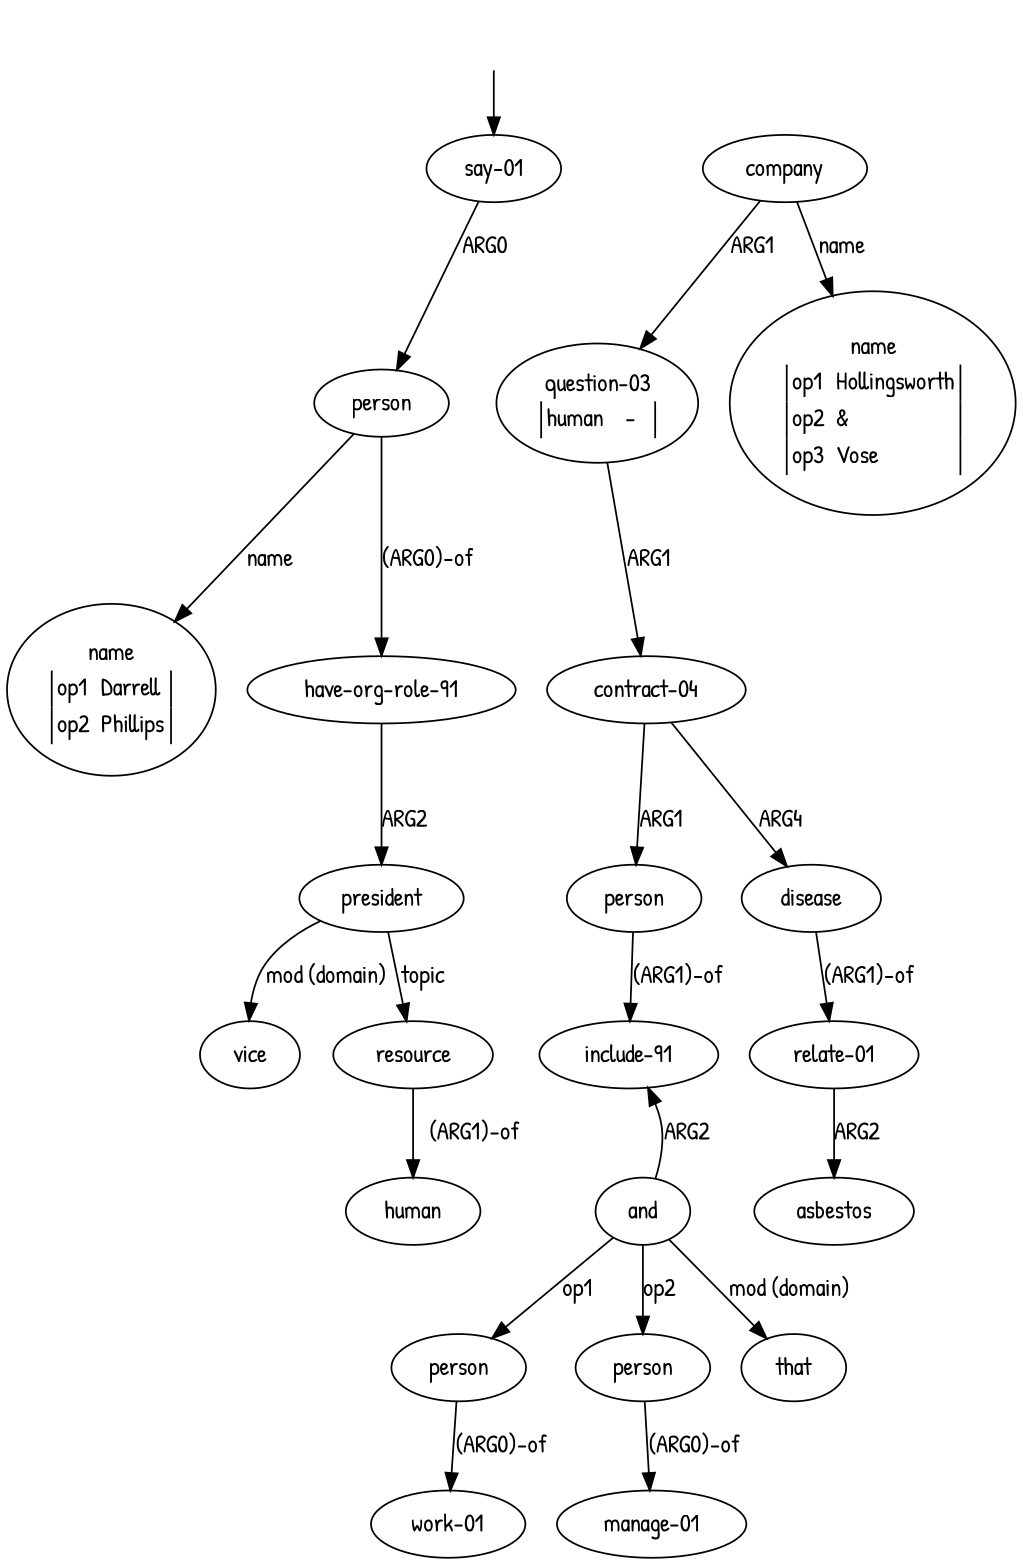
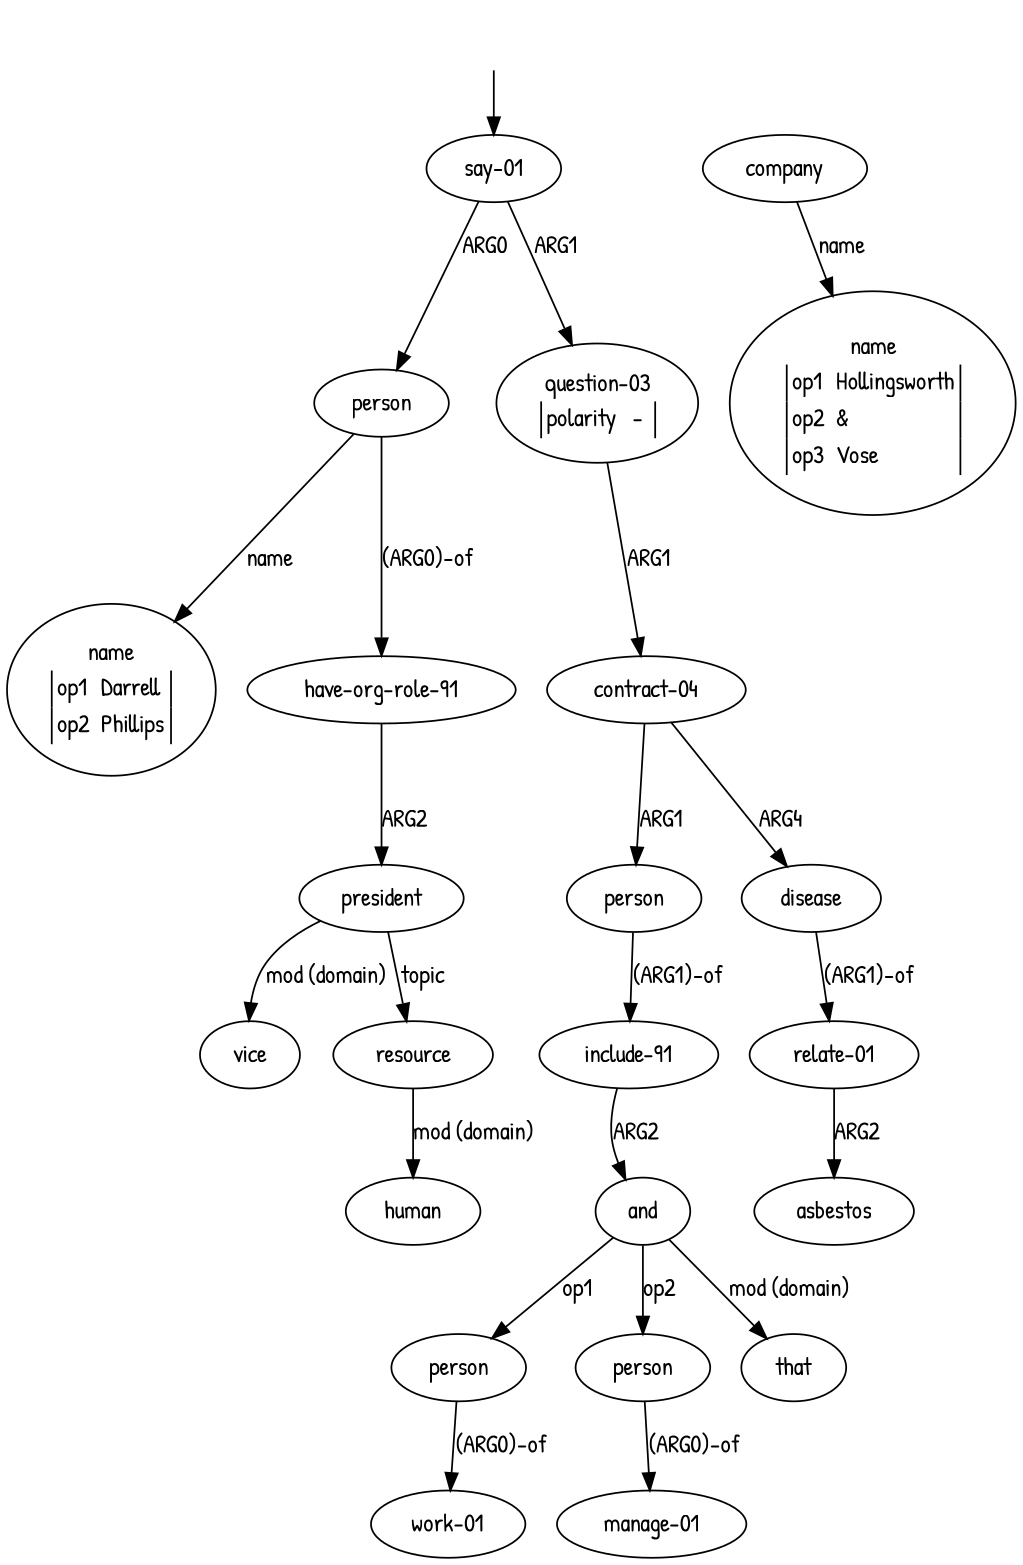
(706, 268) -> (536, 265)
(575, 419) -> (582, 419)
(475, 1133) -> (475, 1133)
(662, 1141) -> (611, 1126)
